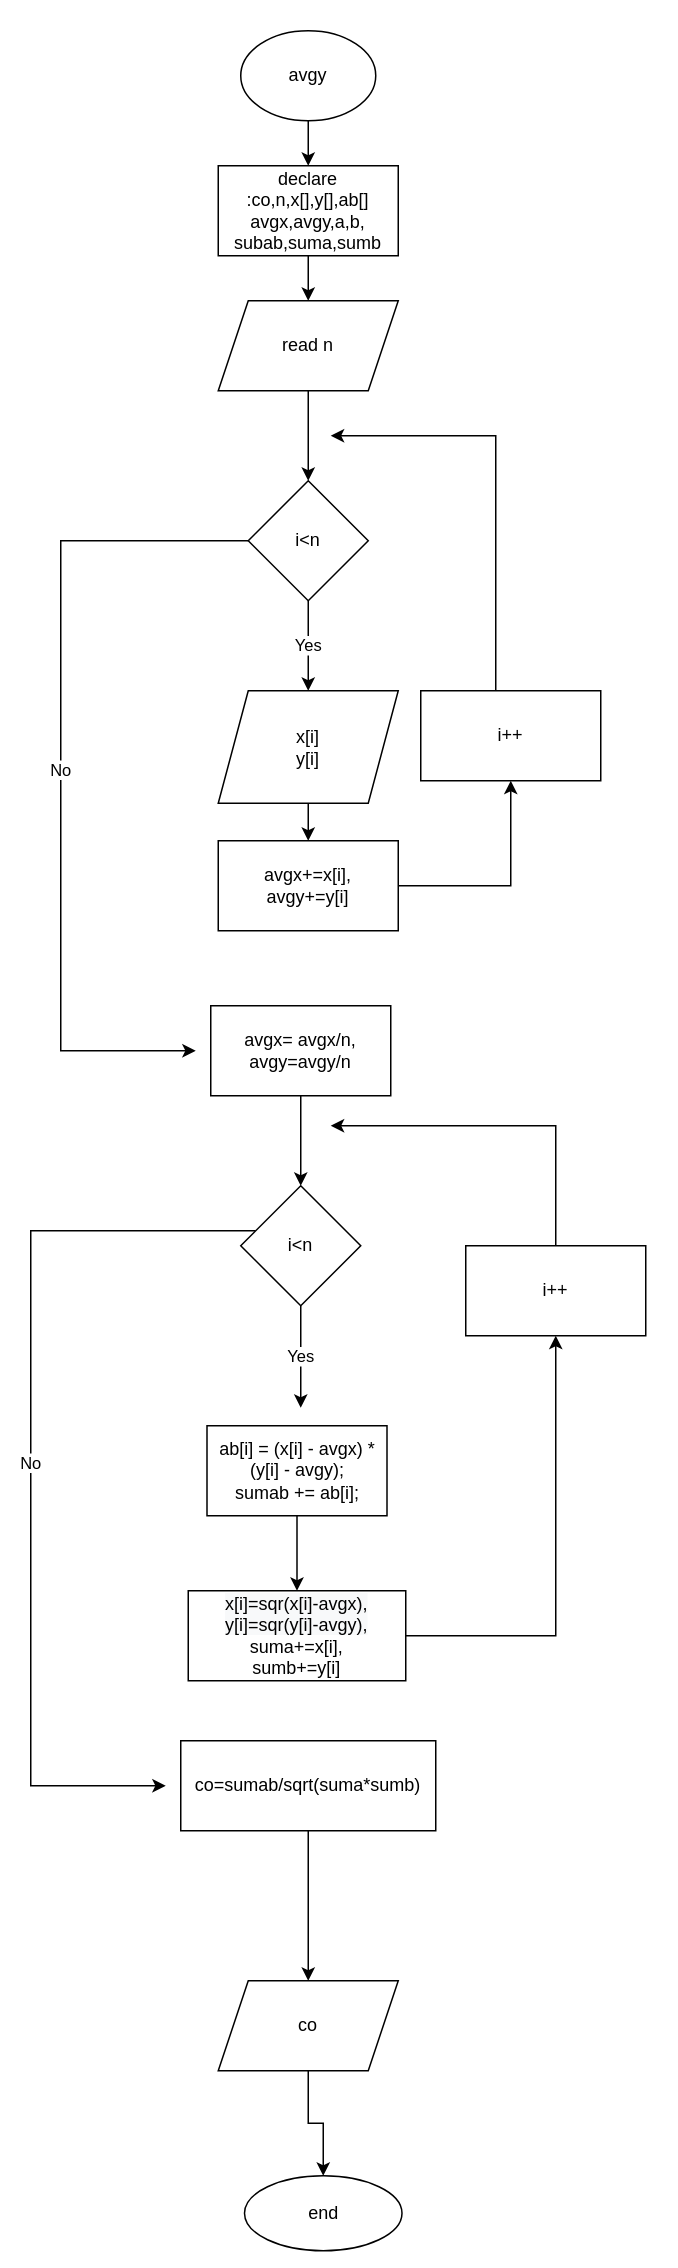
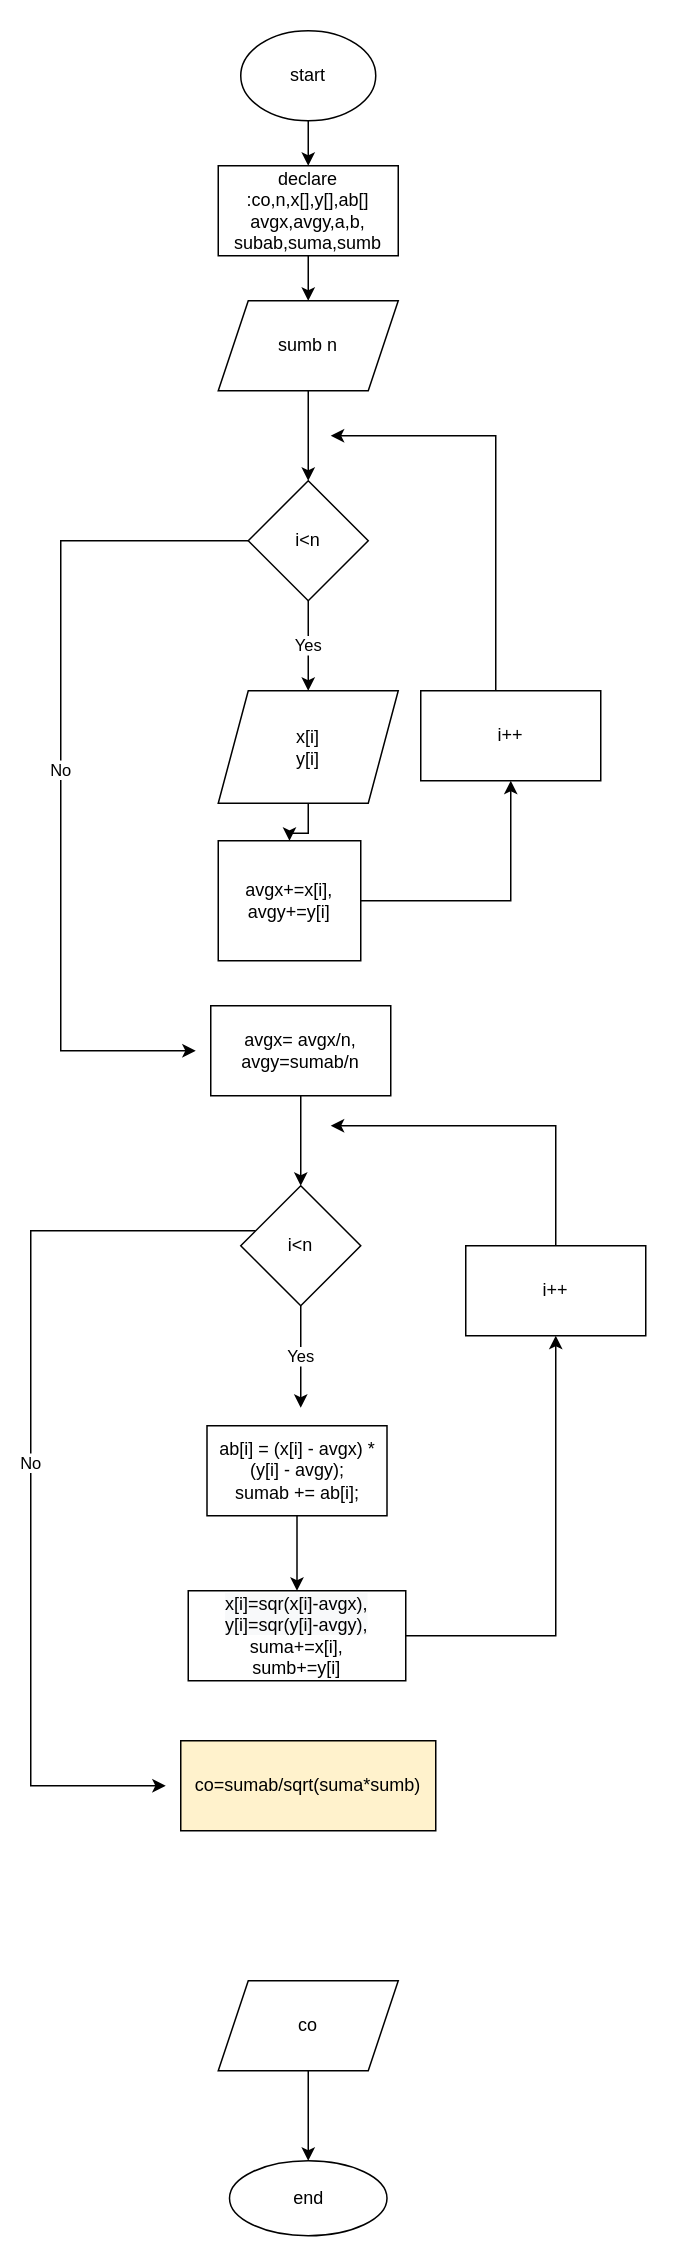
(308, 76) -> (308, 76)
(308, 346) -> (308, 346)
(308, 886) -> (290, 901)
(301, 1051) -> (301, 1051)
(308, 1786) -> (308, 1786)
(308, 1901) -> none
(323, 2213) -> (308, 2198)
